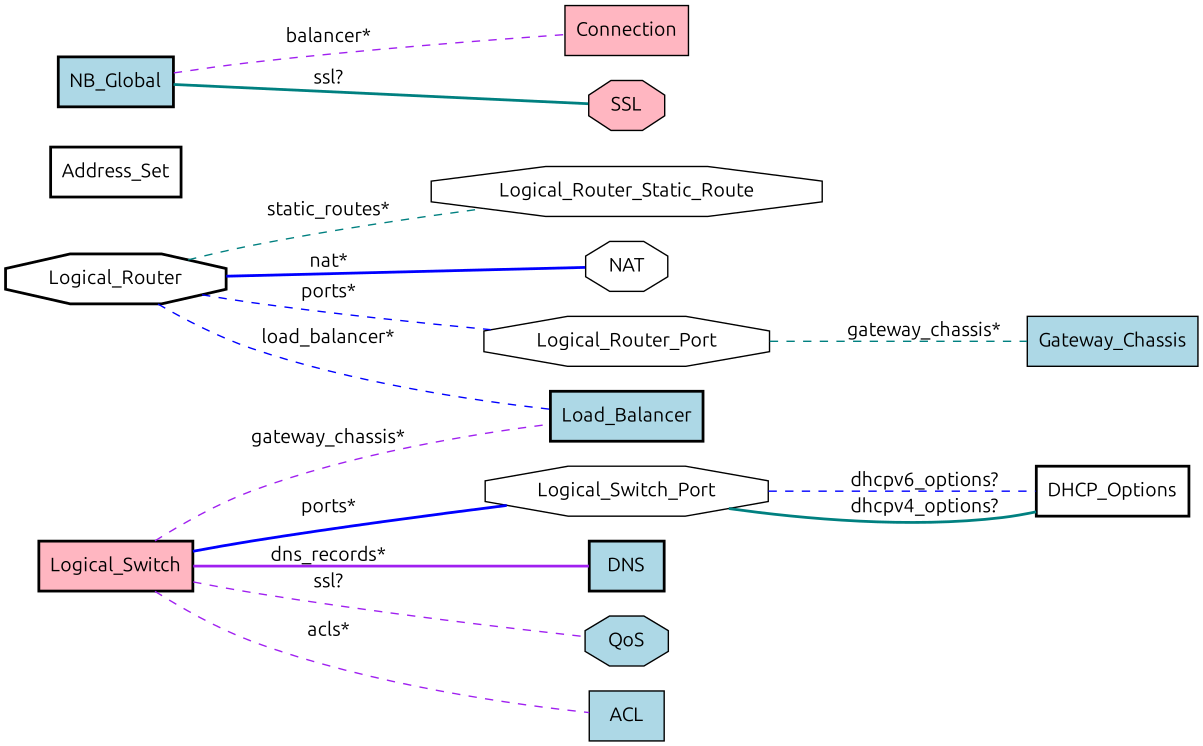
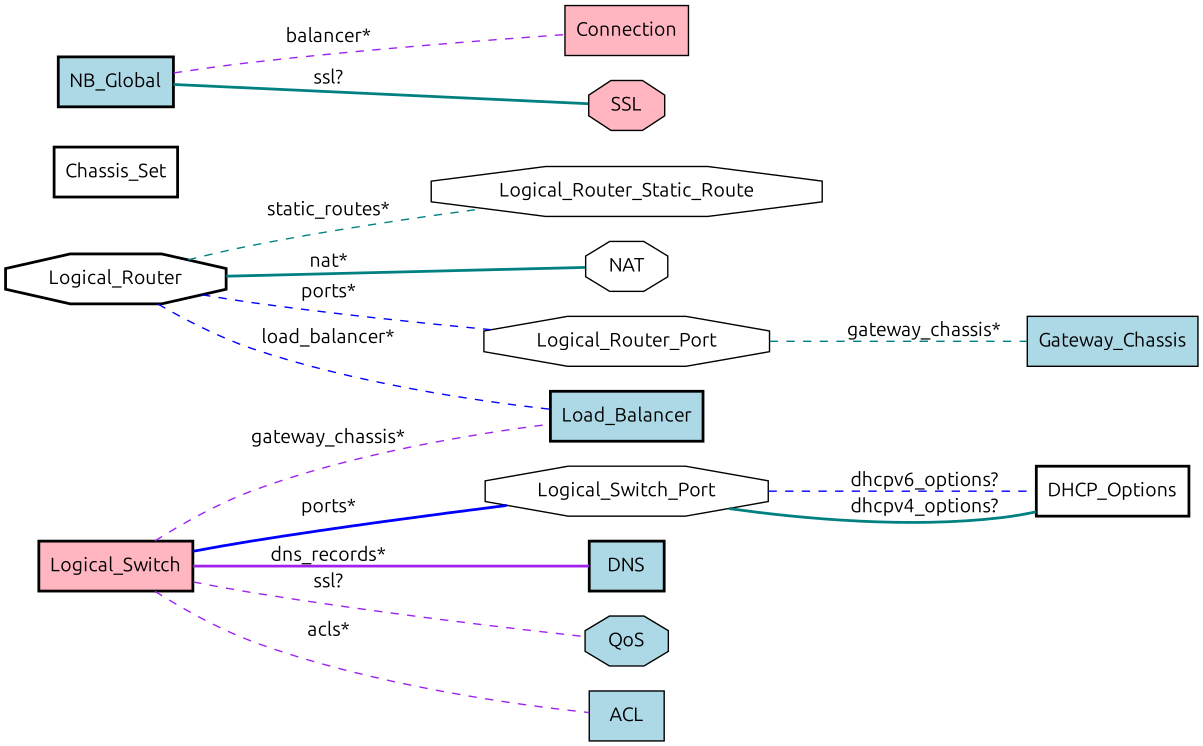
(116, 172) -> (116, 172)
(406, 272) -> (406, 272)
